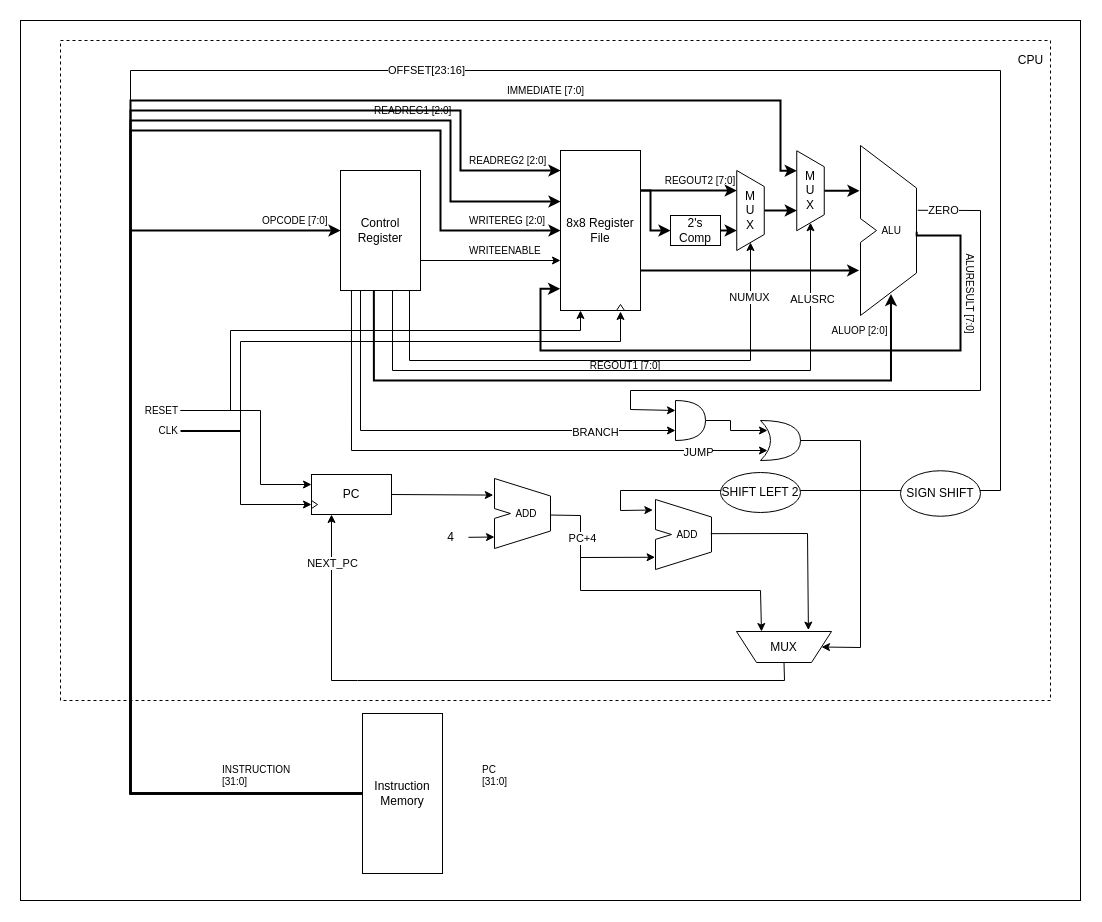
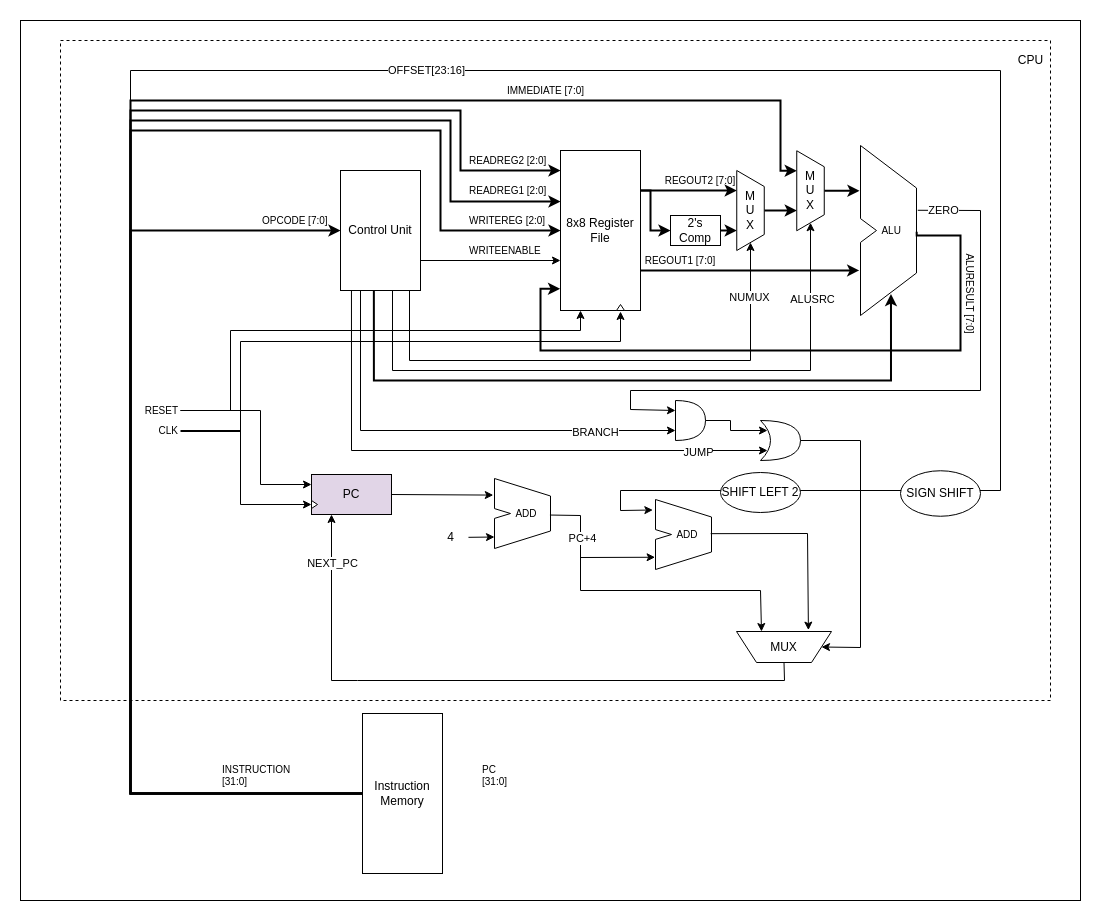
(418, 111) -> (513, 191)
(381, 231) -> (381, 231)
(860, 331) -> none
(626, 366) -> (681, 261)
(352, 495) -> (352, 495)
